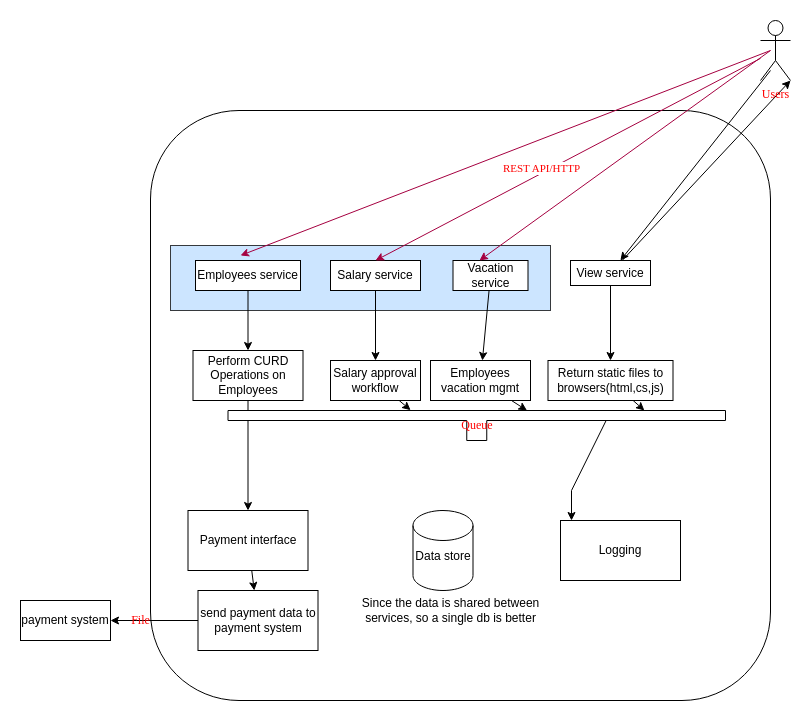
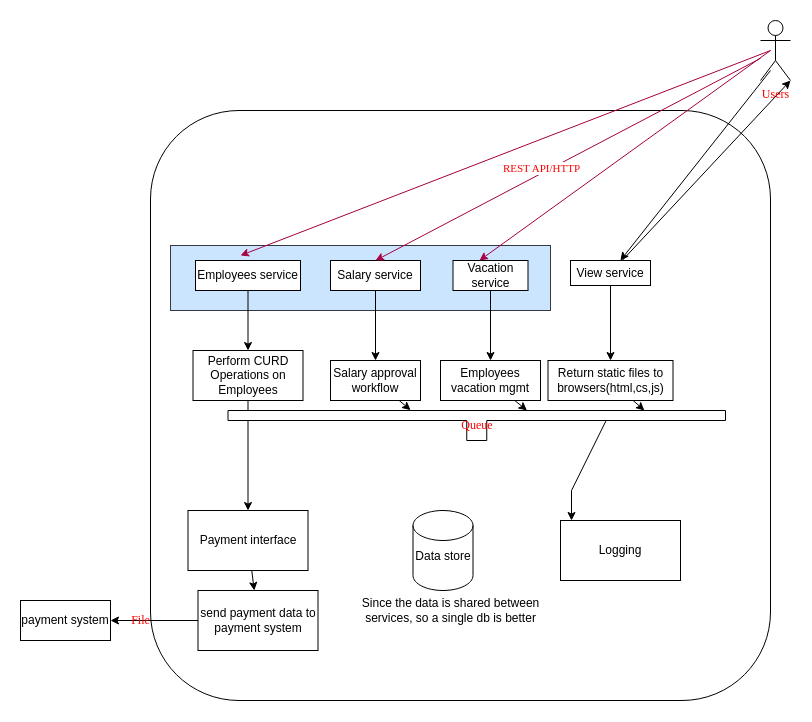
(481, 381) -> (491, 381)
